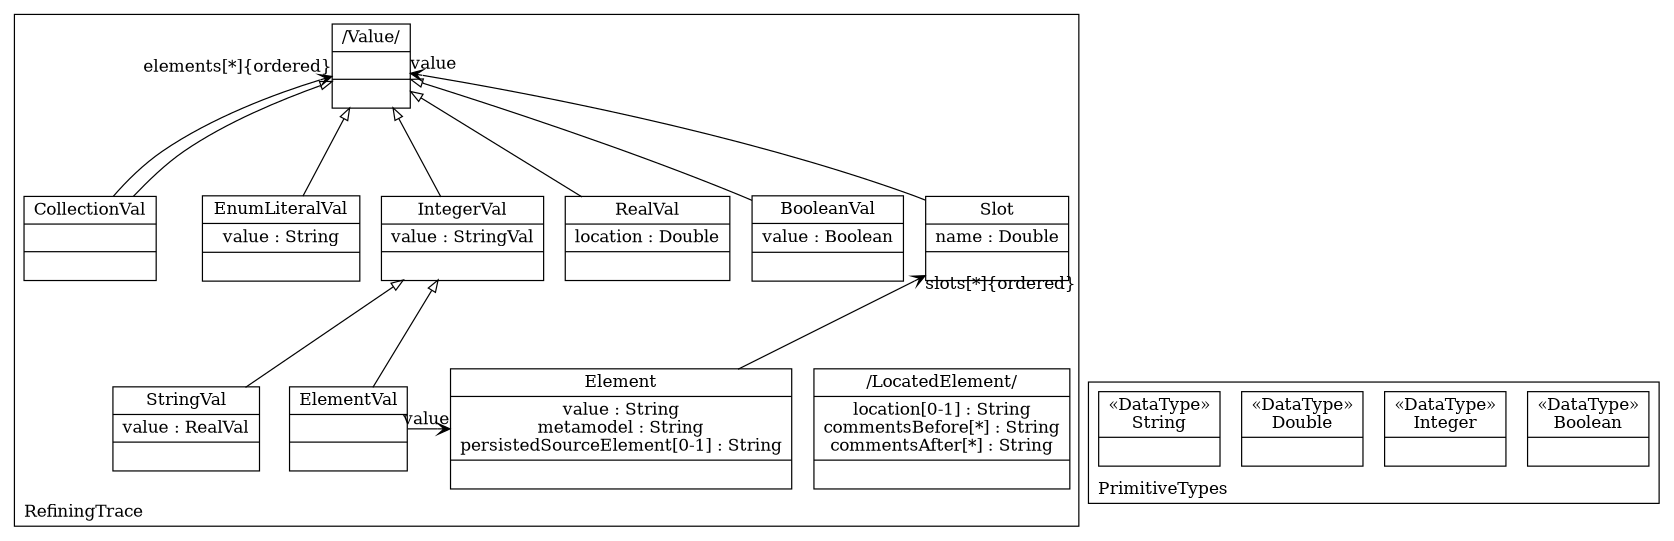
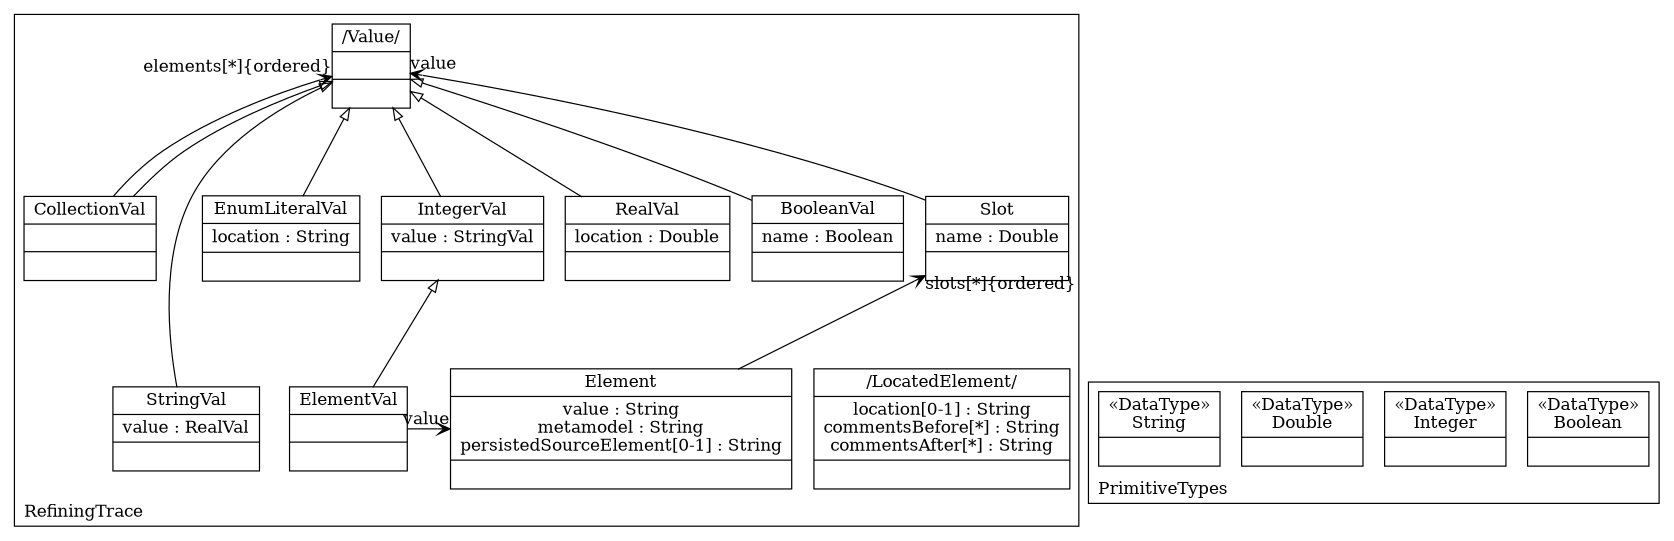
(281, 237) -> (281, 237)
(828, 237) -> (828, 237)
(319, 337) -> (187, 207)
